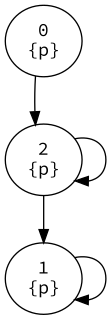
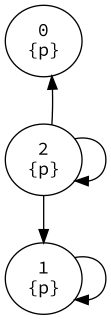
(35, 94) -> (53, 107)
